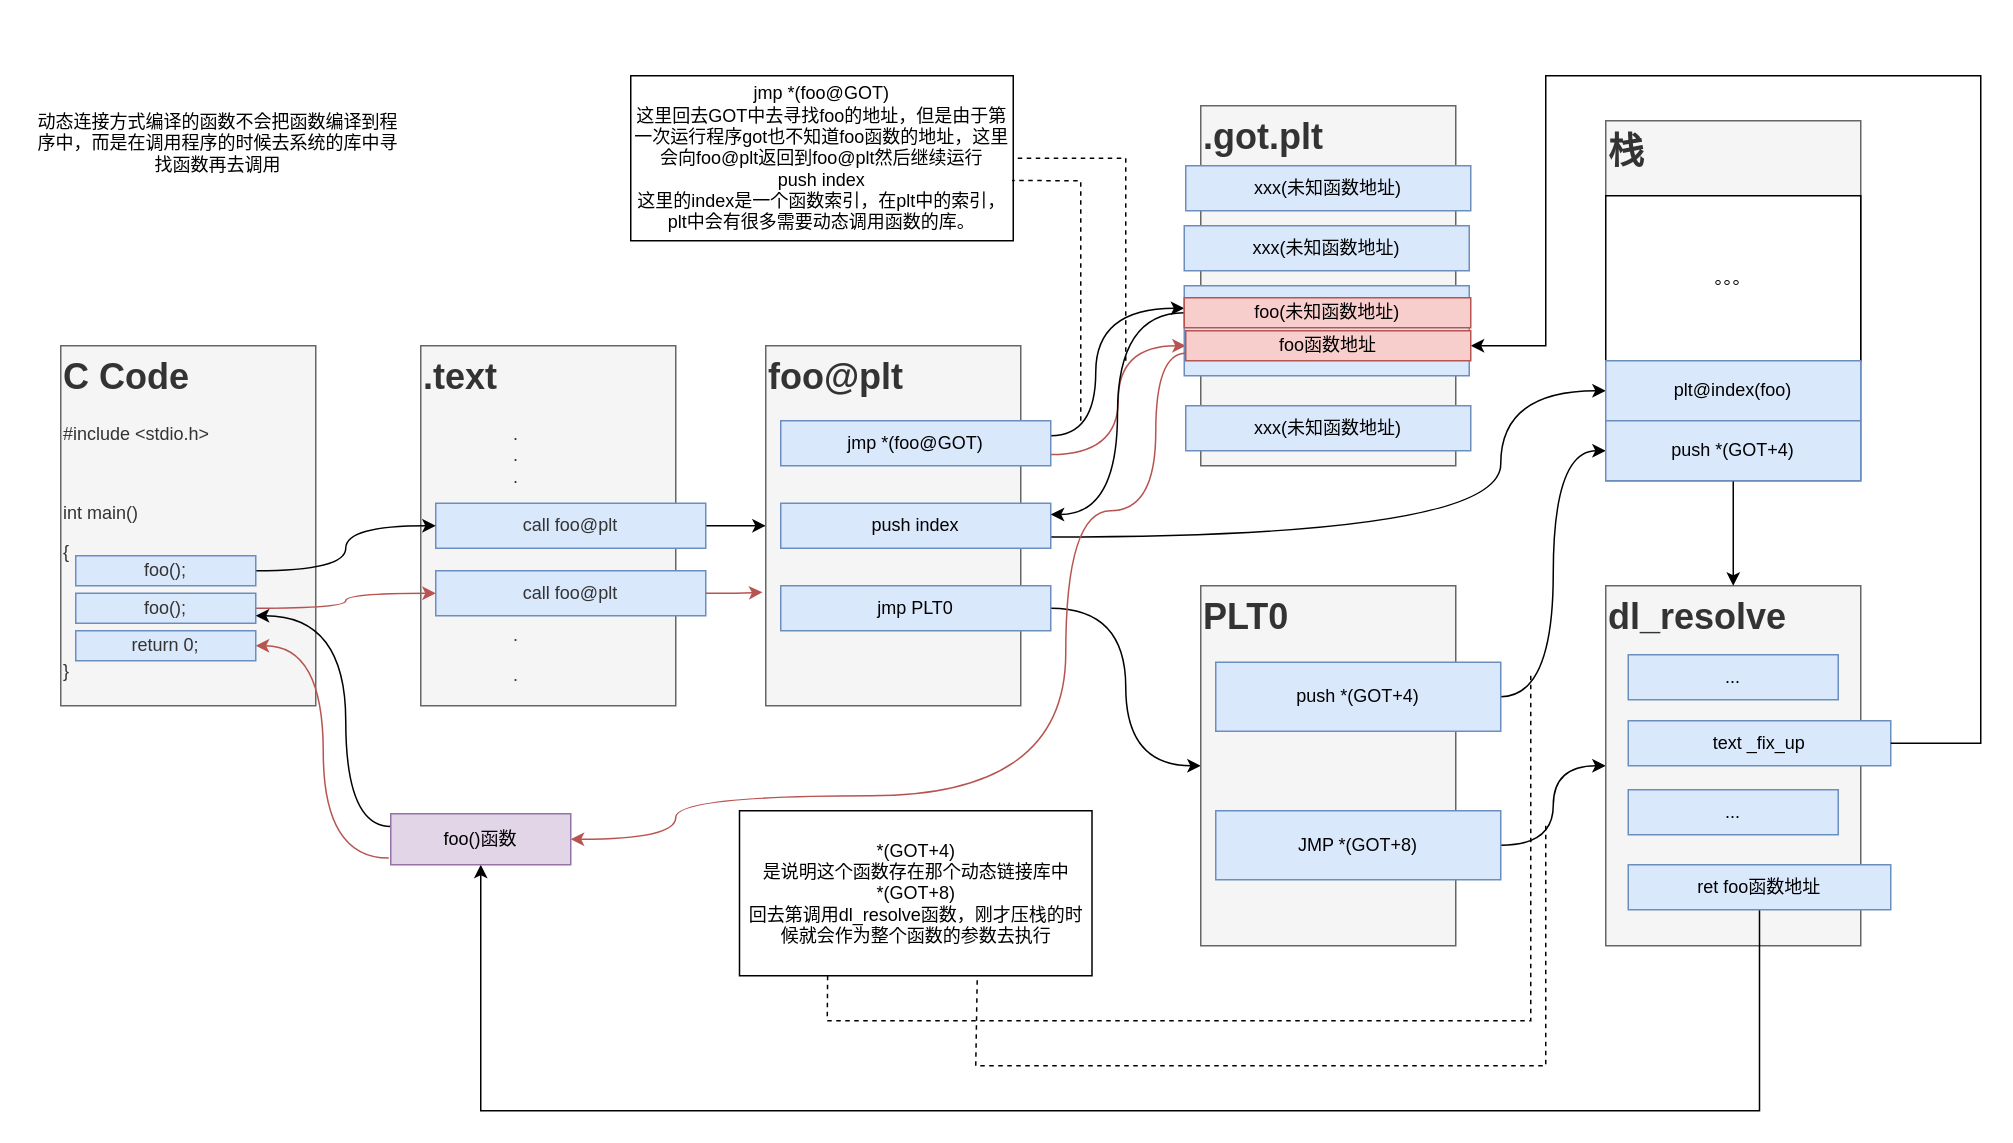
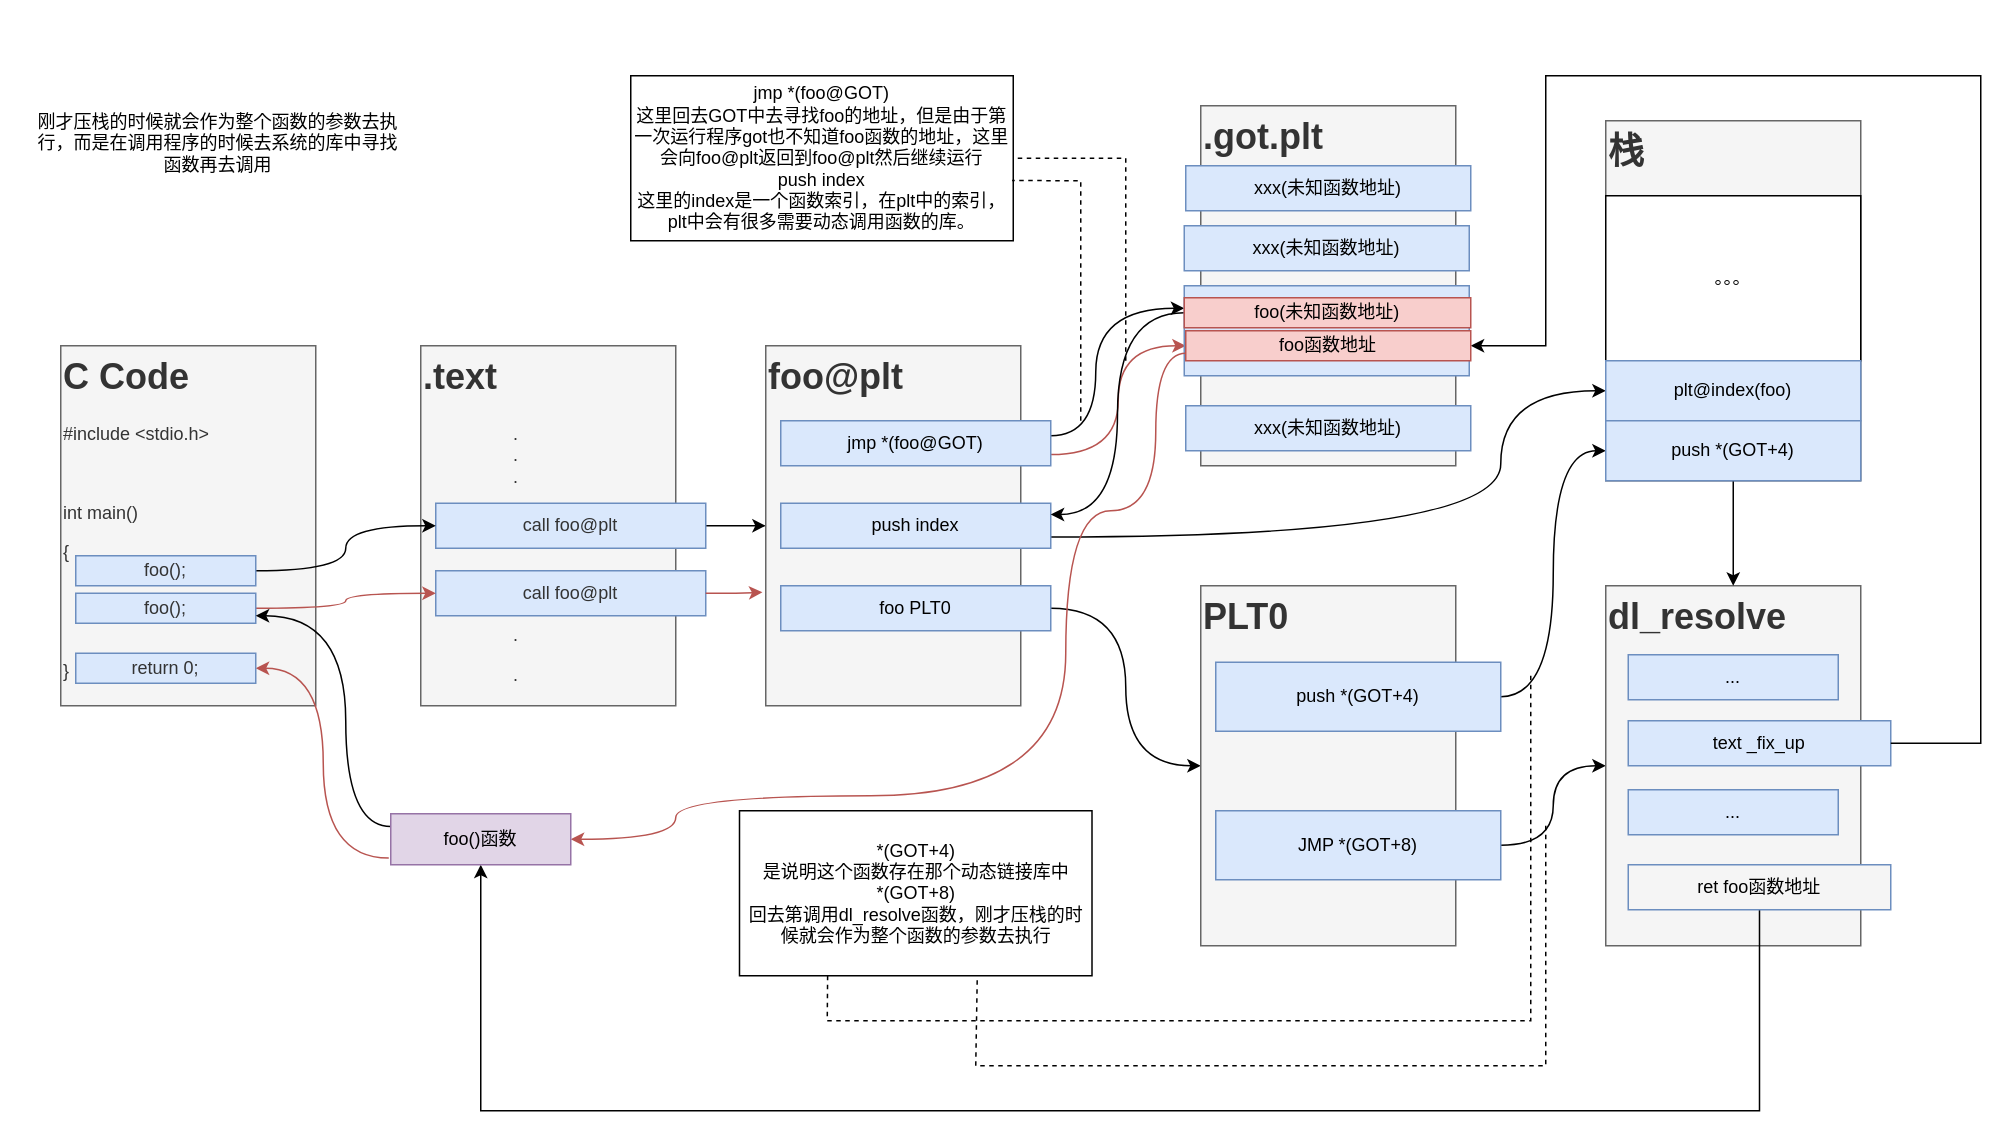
(218, 143) -> (218, 143)
(916, 608) -> (916, 608)
(166, 646) -> (166, 668)
(1760, 887) -> (1760, 887)
